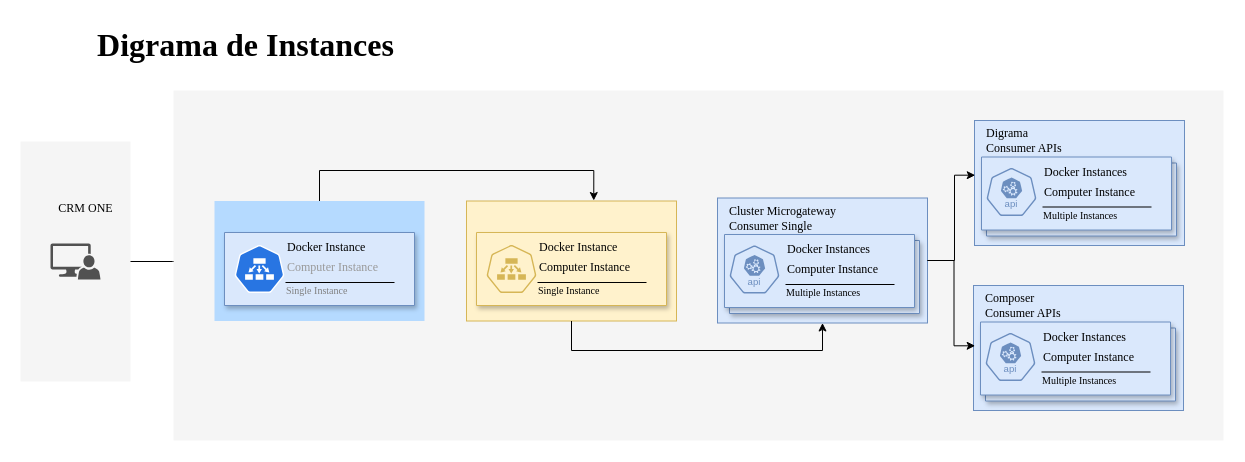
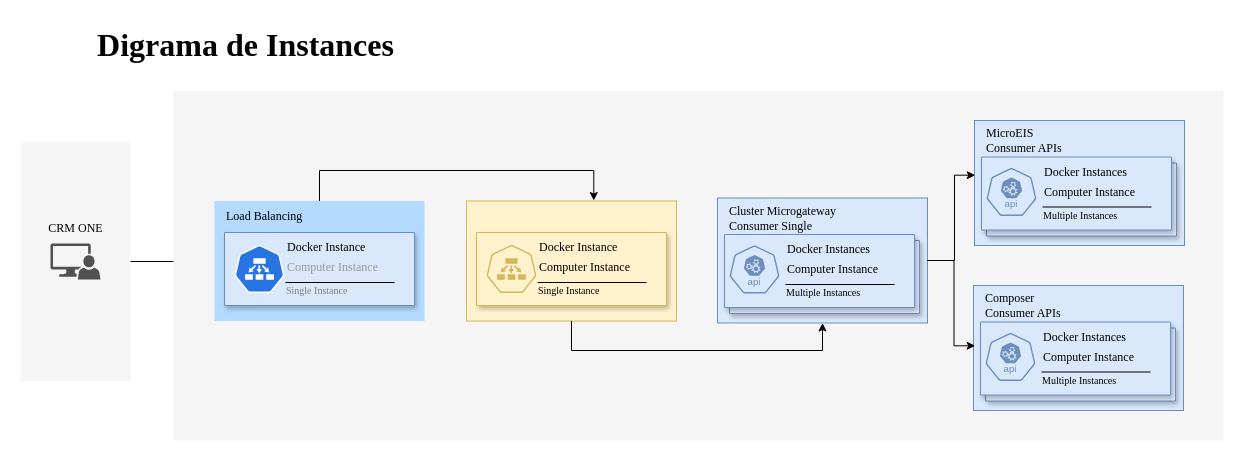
(1029, 141) -> (1029, 141)
(86, 209) -> (76, 229)
none -> (280, 216)
